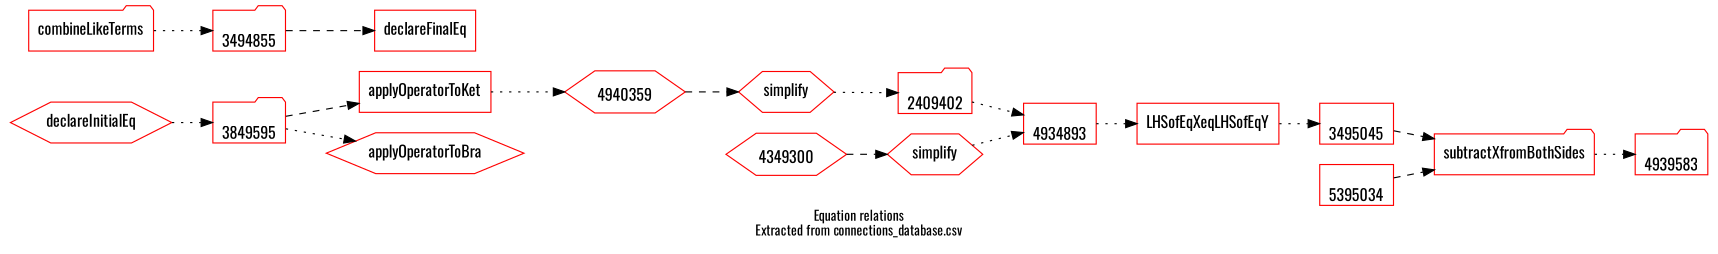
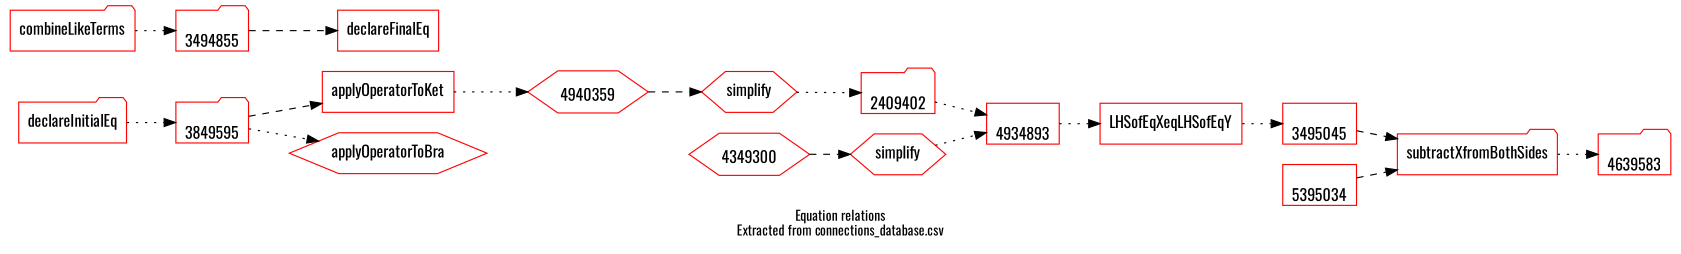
(91, 123) -> (73, 123)
(1672, 154) -> (1635, 154)
